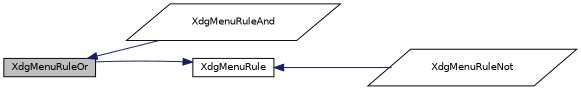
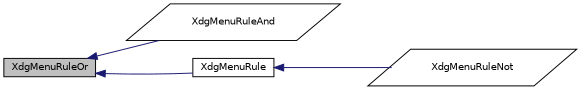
(139, 61) -> (149, 74)
